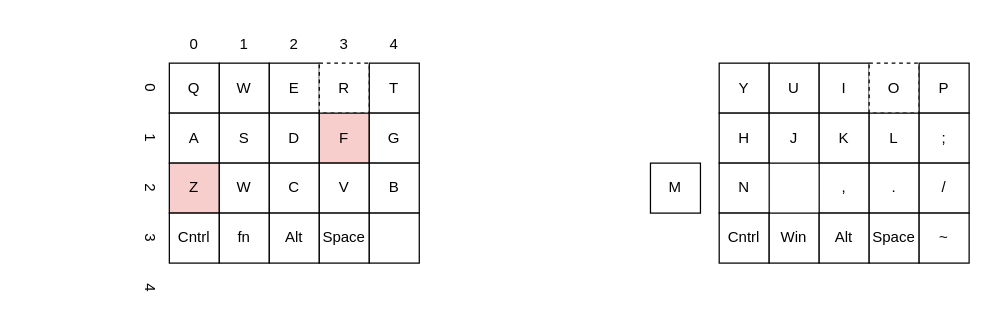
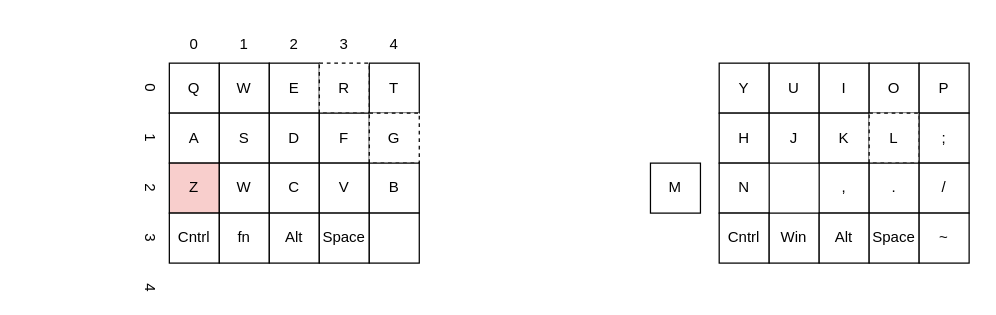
(894, 88) -> (894, 88)
(344, 138) -> (344, 138)
(394, 138) -> (394, 138)
(894, 138) -> (894, 138)
